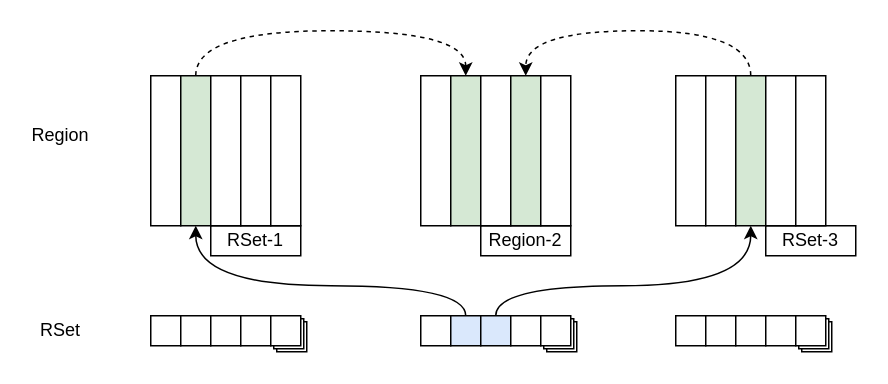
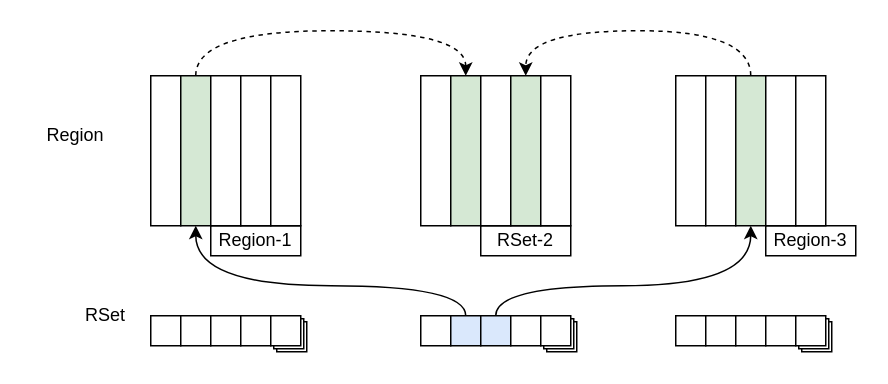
(61, 136) -> (76, 136)
(256, 241) -> (256, 241)
(526, 241) -> (526, 241)
(811, 241) -> (811, 241)
(61, 331) -> (106, 316)
